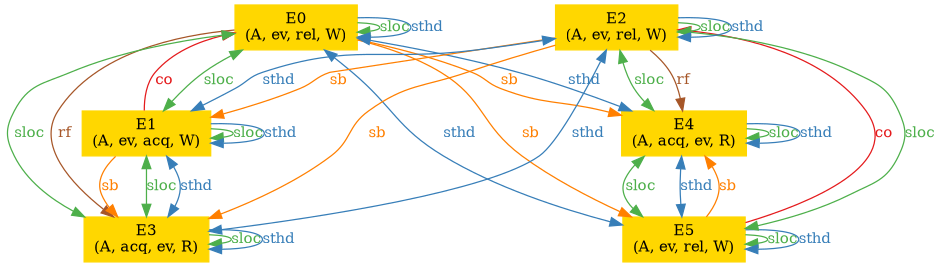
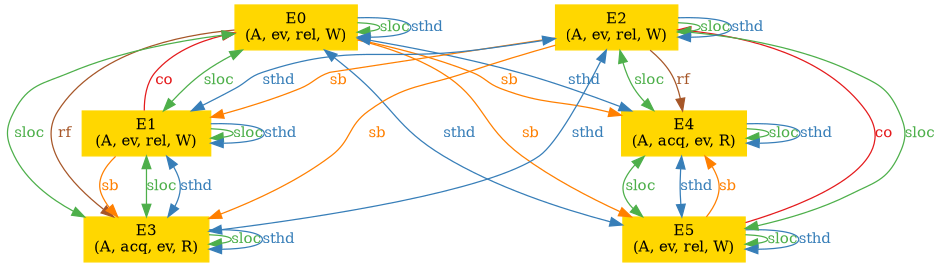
(146, 133) -> (146, 133)
